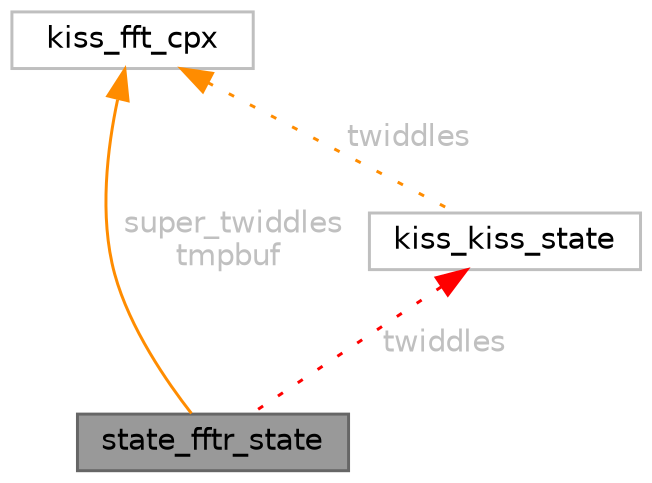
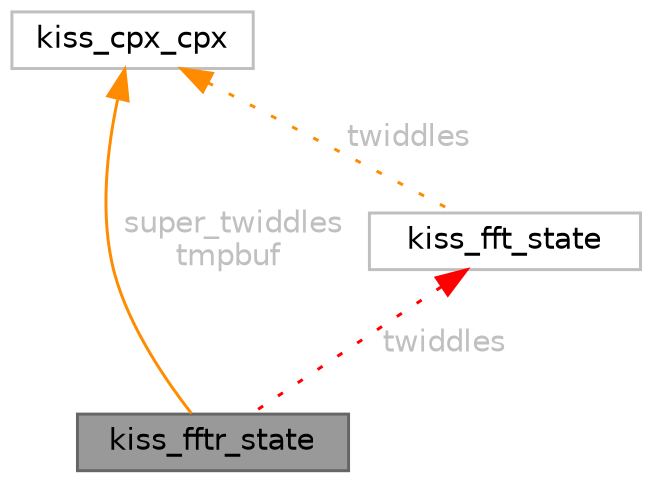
(133, 40) -> (133, 40)
(505, 241) -> (505, 241)
(213, 442) -> (213, 442)
